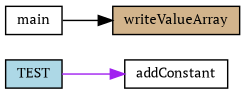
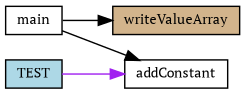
none -> (94, 43)
